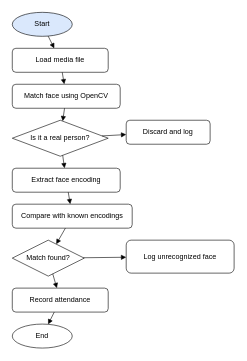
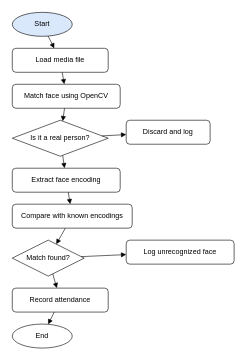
(180, 257) -> (180, 252)
